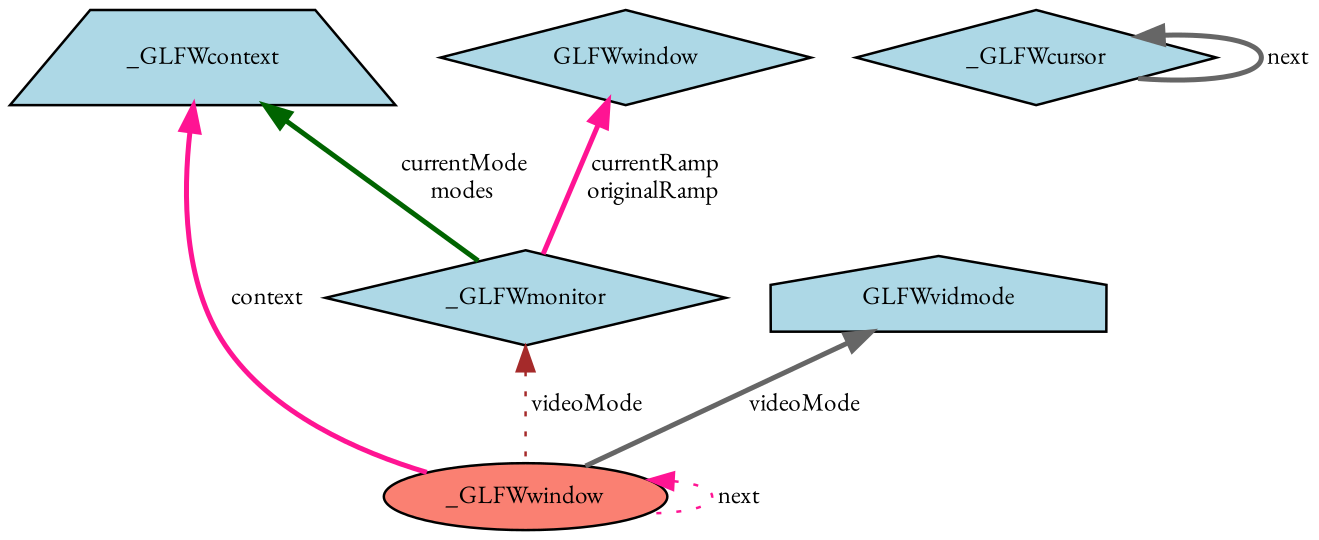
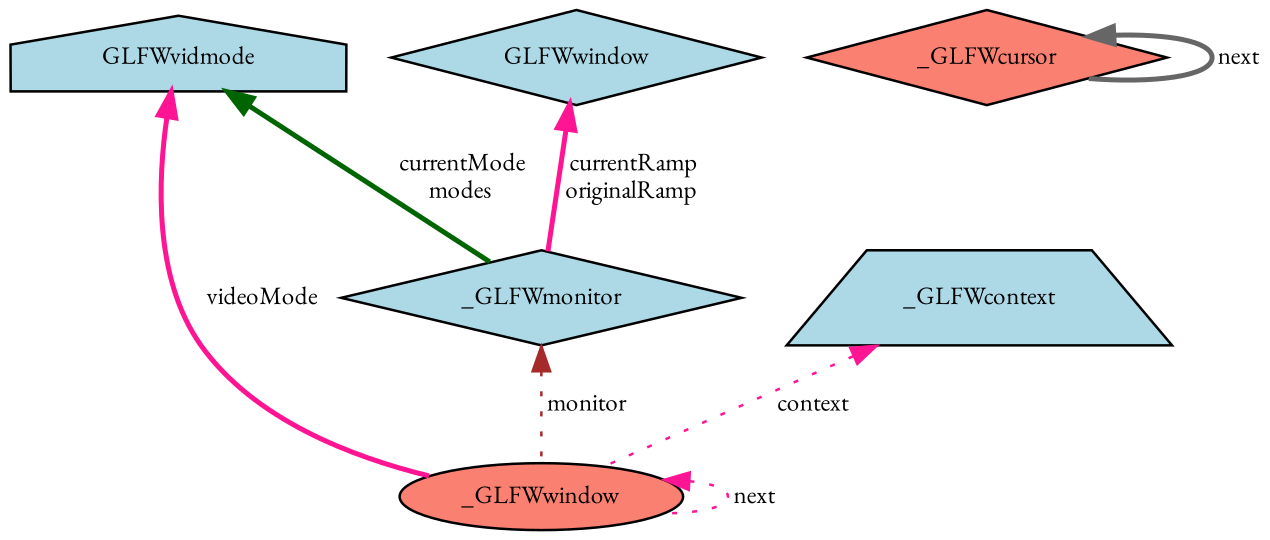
(1036, 58) -> (987, 58)
(382, 191) -> (369, 184)
(232, 354) -> (729, 411)
(584, 404) -> (584, 404)
(717, 404) -> (211, 357)
